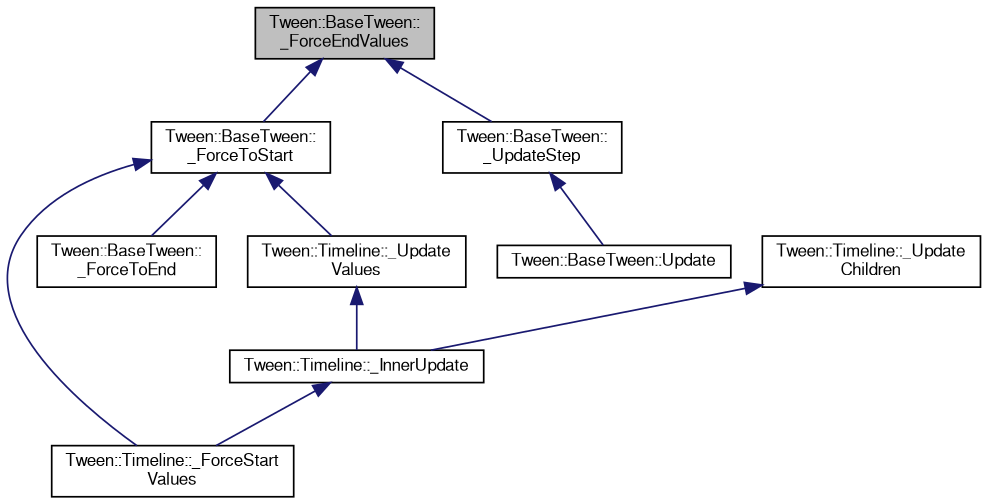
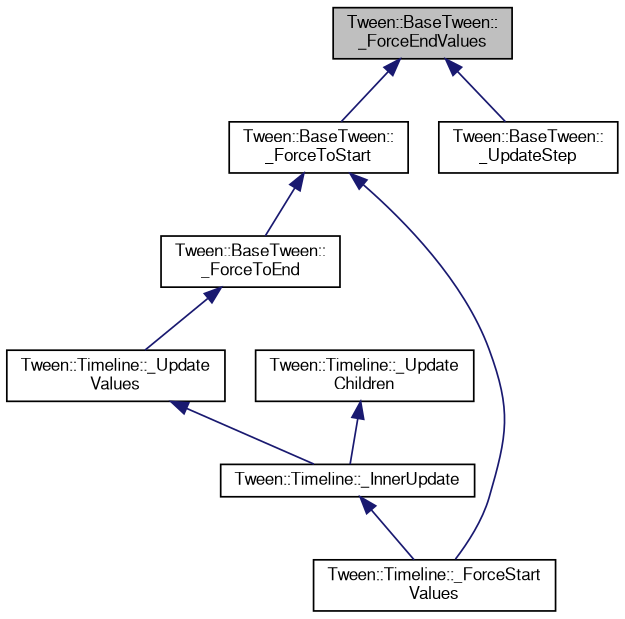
(305, 211) -> (176, 324)
(614, 262) -> none
